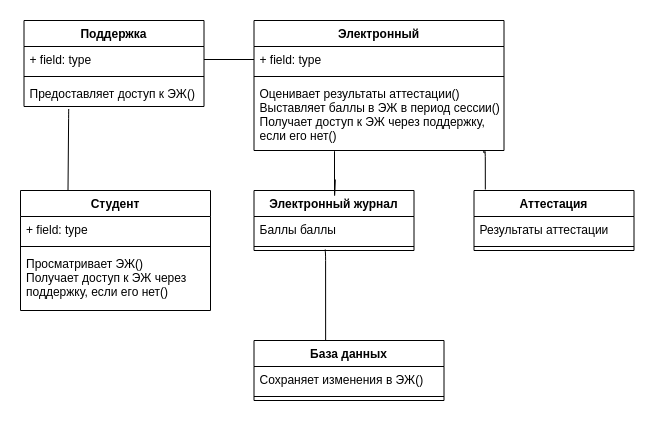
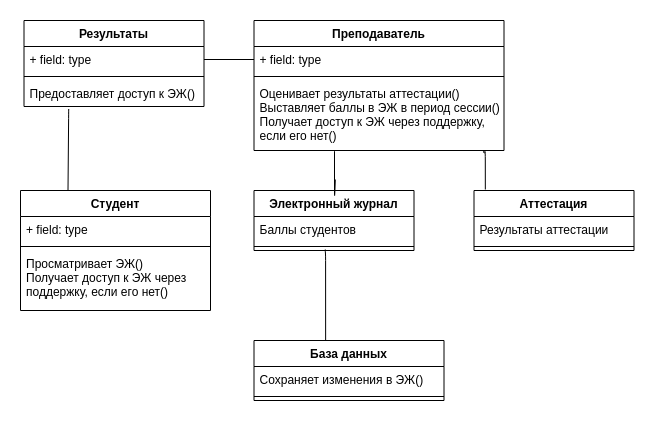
(114, 34) -> (114, 34)
(379, 34) -> (379, 34)
(295, 230) -> (308, 230)
